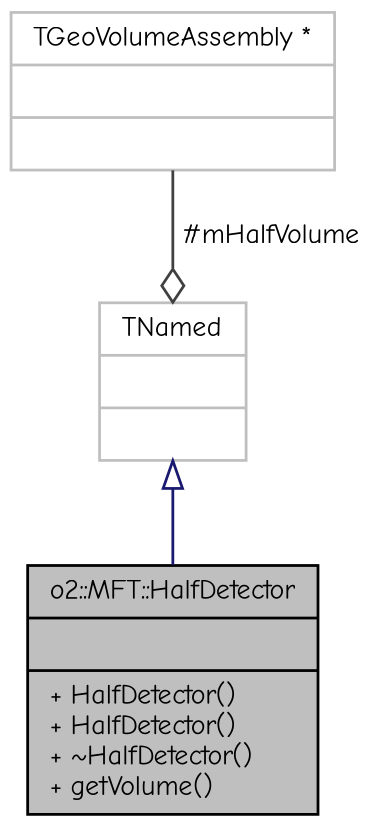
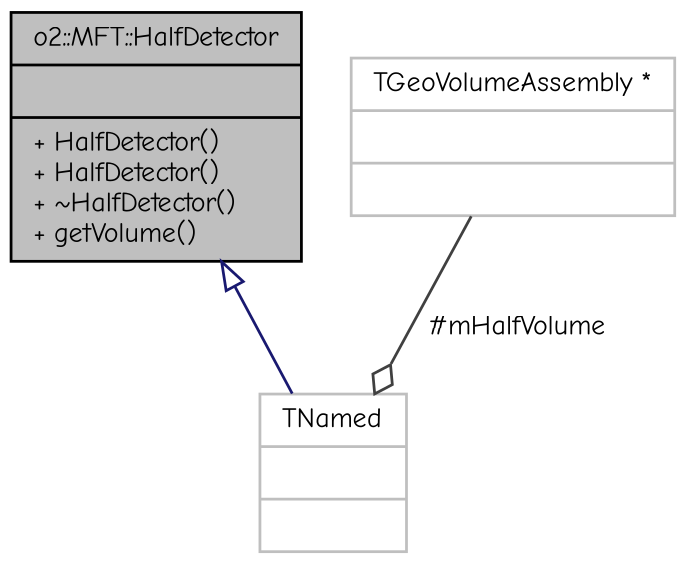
(173, 527) -> (264, 340)
